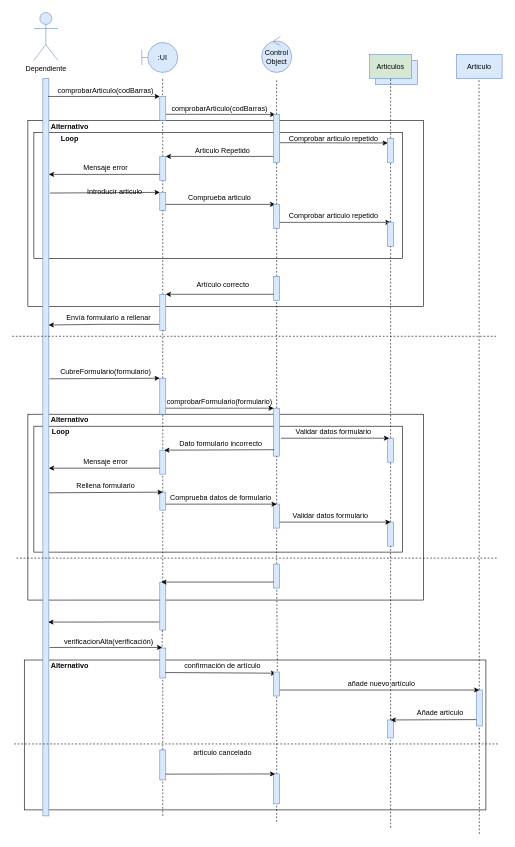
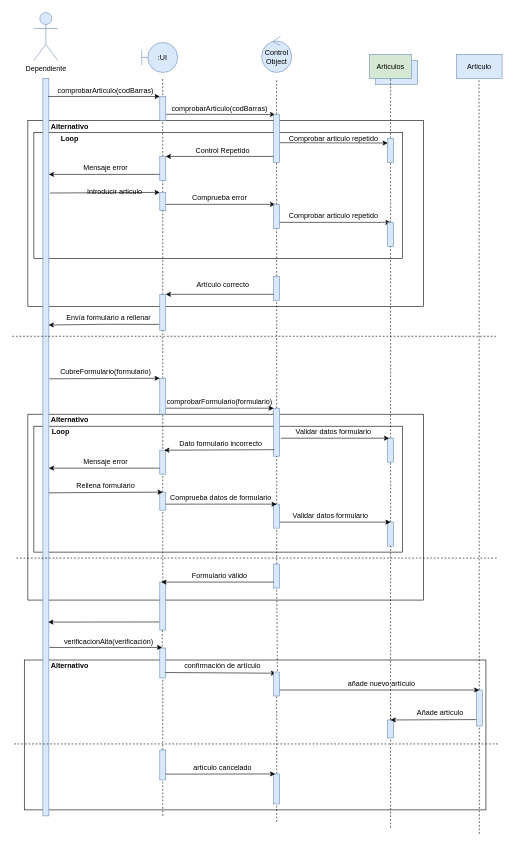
(223, 150) -> (223, 150)
(220, 198) -> (220, 198)
none -> (220, 576)
(223, 753) -> (223, 768)
